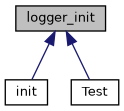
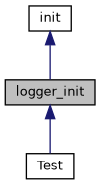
(41, 62) -> (50, 62)
